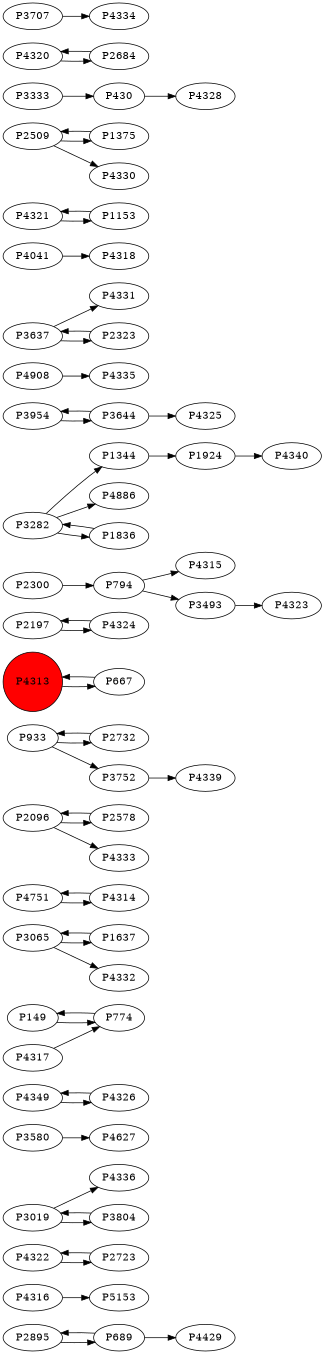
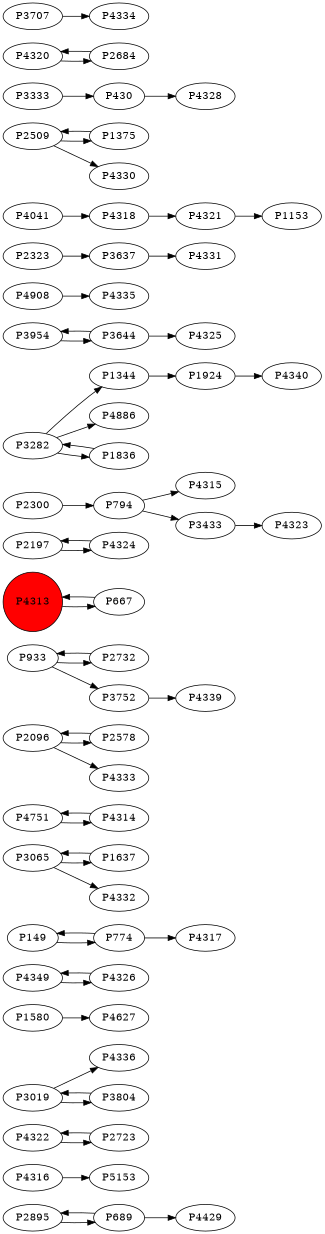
(80, 211) -> (158, 216)
(72, 341) -> none
(205, 606) -> (205, 526)
(73, 1039) -> (156, 938)
(33, 1138) -> (33, 1018)
